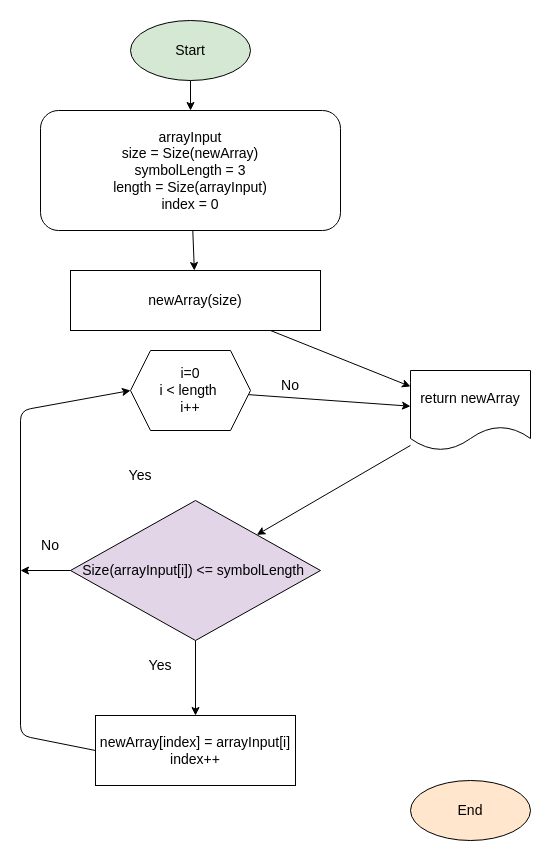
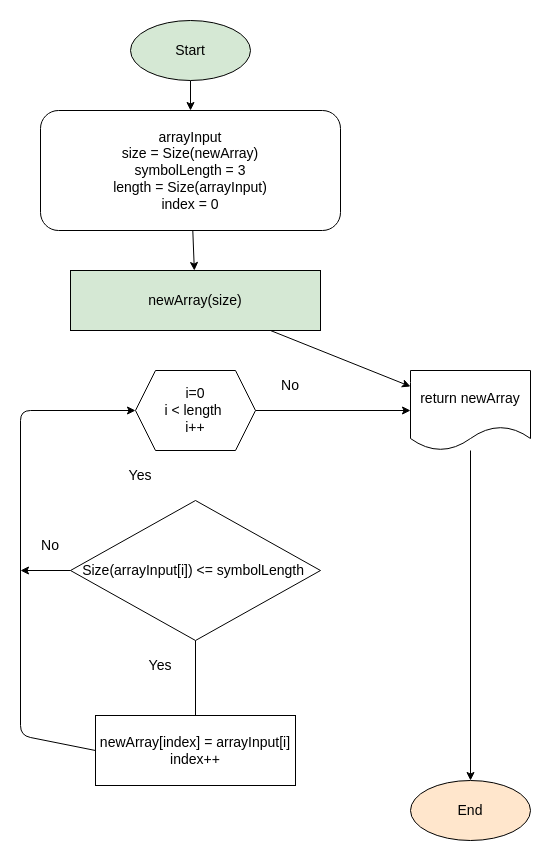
(196, 301) -> (196, 301)
(191, 391) -> (196, 411)
(337, 488) -> (471, 612)
(196, 571) -> (196, 571)
(196, 707) -> (196, 710)
